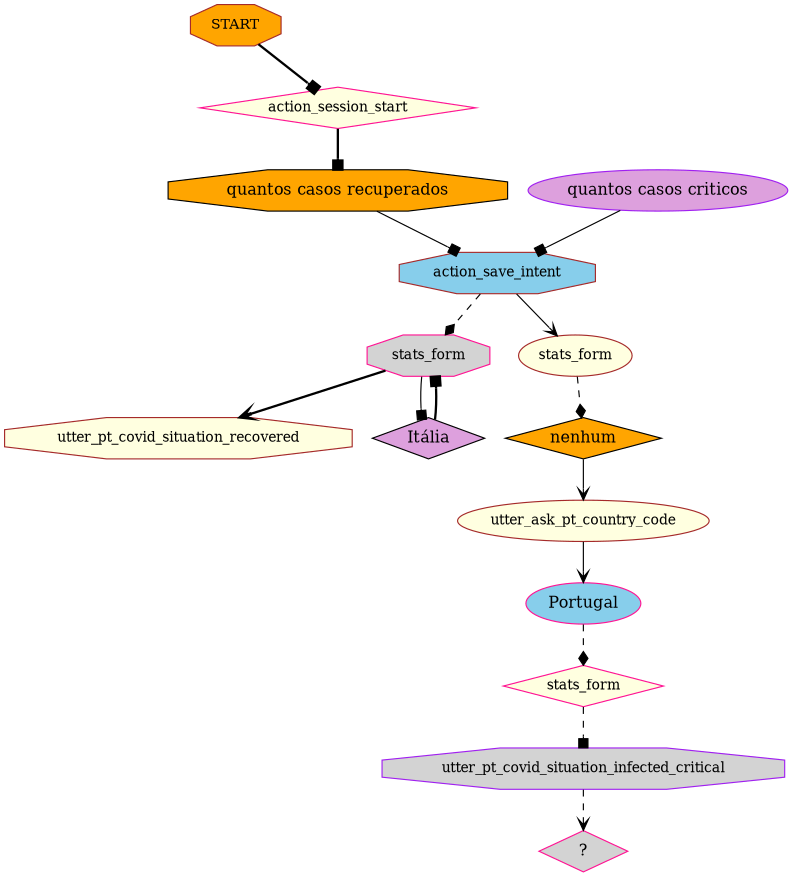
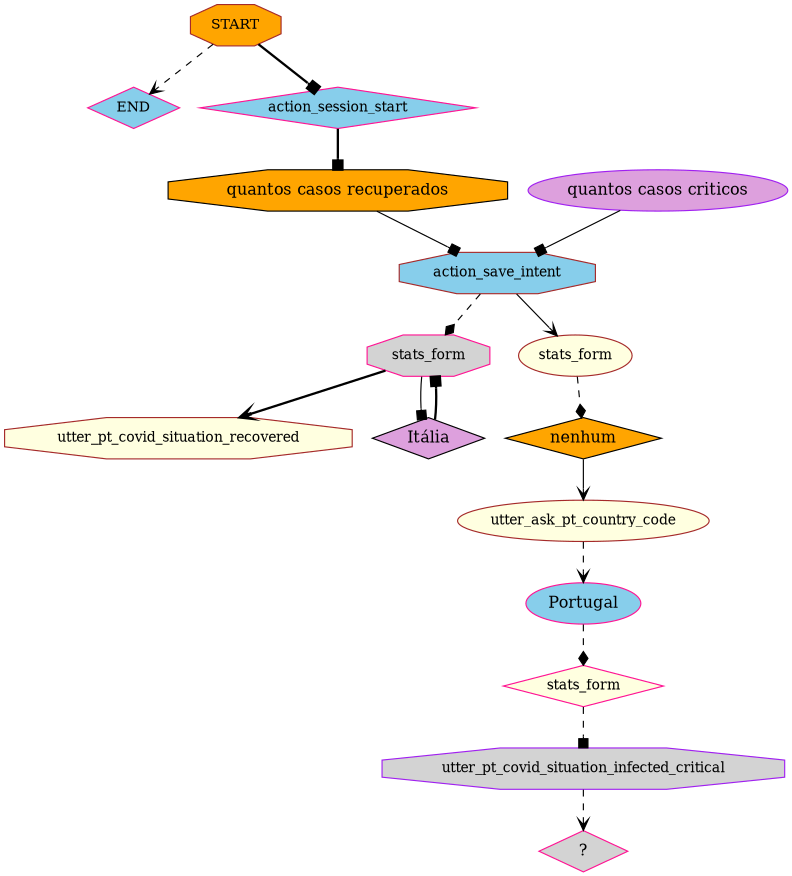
none -> (134, 108)
(338, 108) -> (338, 108)
(583, 557) -> (583, 557)
